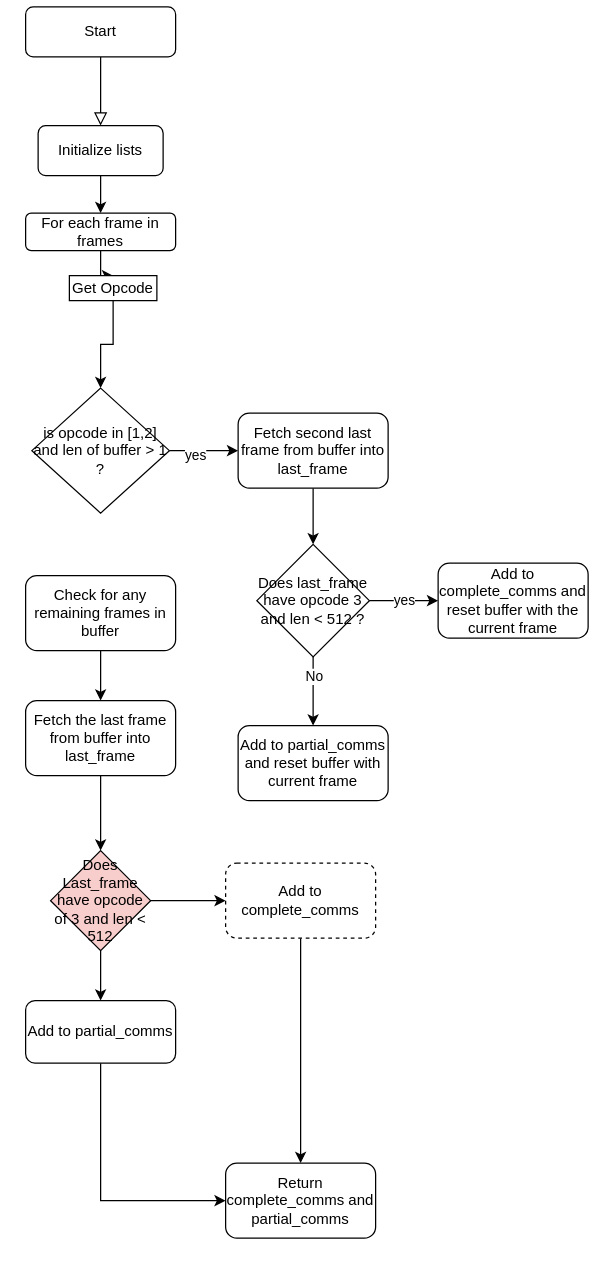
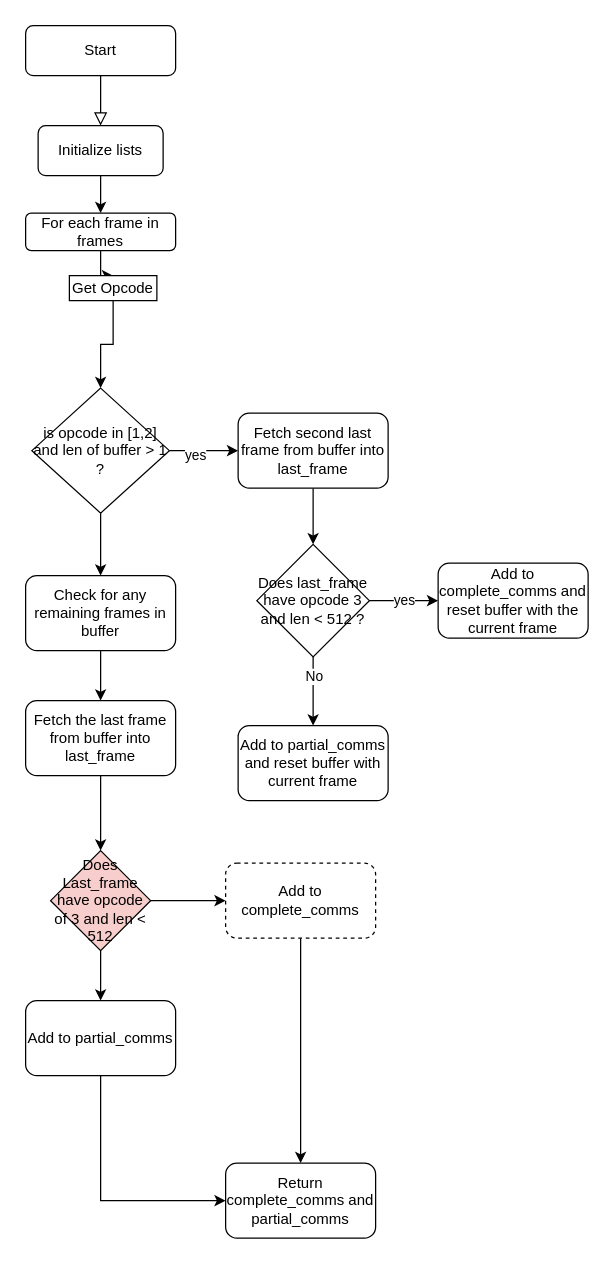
(101, 32) -> (101, 51)
none -> (101, 540)
(101, 1032) -> (101, 1038)
